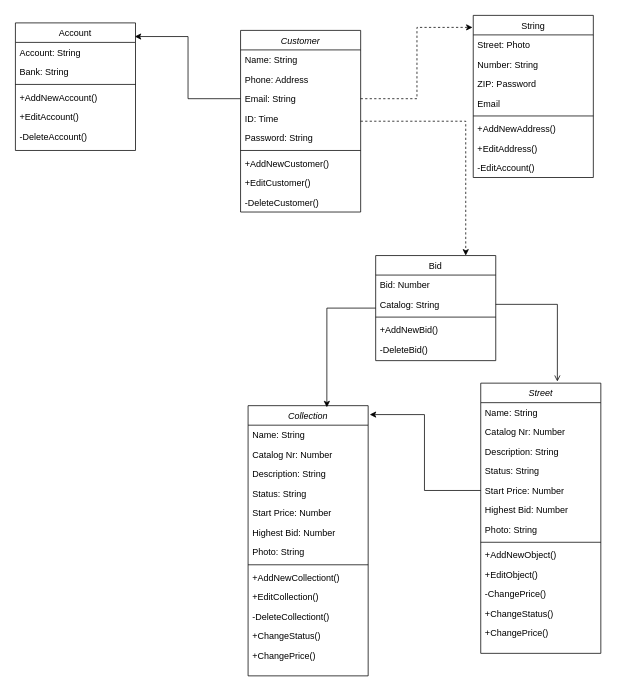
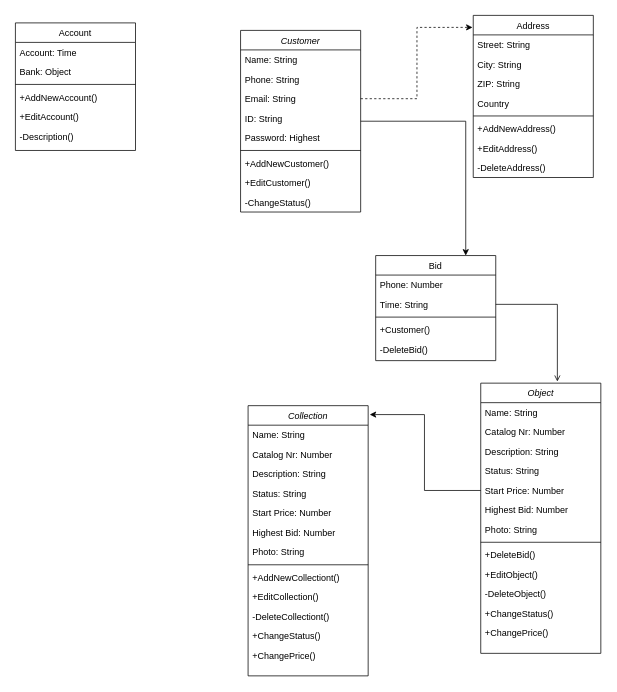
(533, 26) -> (533, 26)
(507, 45) -> (509, 45)
(54, 53) -> (49, 53)
(509, 65) -> (503, 65)
(46, 72) -> (47, 72)
(277, 80) -> (274, 80)
(507, 84) -> (501, 84)
(212, 99) -> none
(487, 104) -> (495, 104)
(261, 119) -> (266, 119)
(465, 134) -> (465, 134)
(59, 137) -> (52, 137)
(281, 138) -> (284, 138)
(511, 168) -> (516, 168)
(286, 203) -> (282, 203)
(404, 285) -> (410, 285)
(413, 305) -> (405, 305)
(327, 308) -> none
(409, 330) -> (407, 330)
(540, 393) -> (540, 393)
(522, 555) -> (512, 555)
(519, 594) -> (521, 594)
